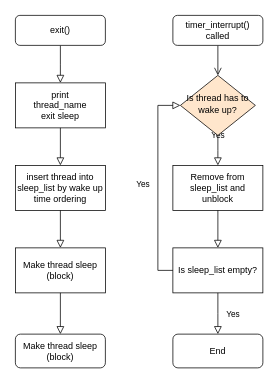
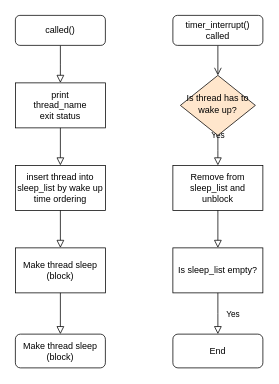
(60, 30) -> (60, 30)
(60, 105) -> (60, 105)
(158, 188) -> none
